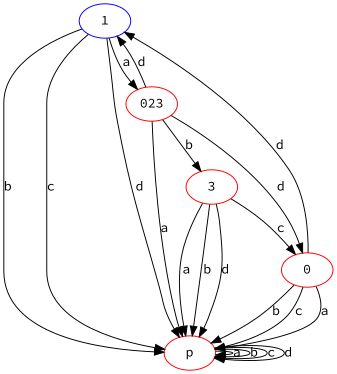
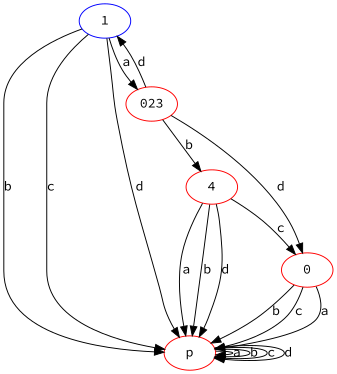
(250, 124) -> none
(212, 187) -> (212, 187)
(160, 225) -> none
